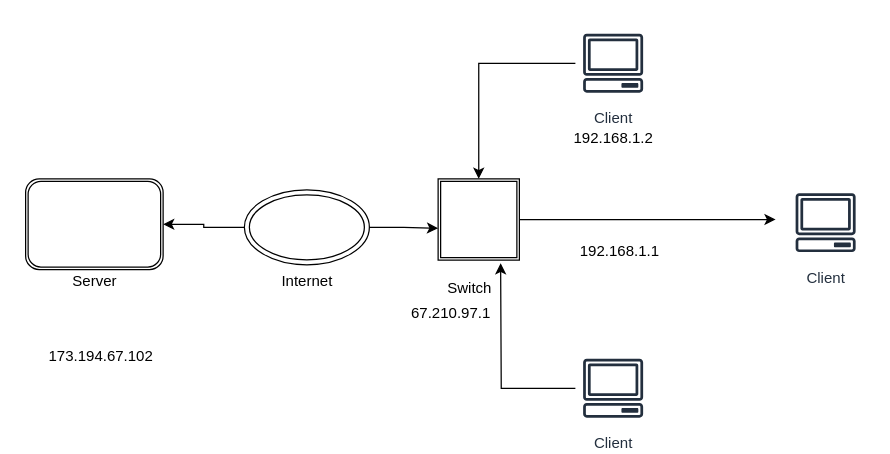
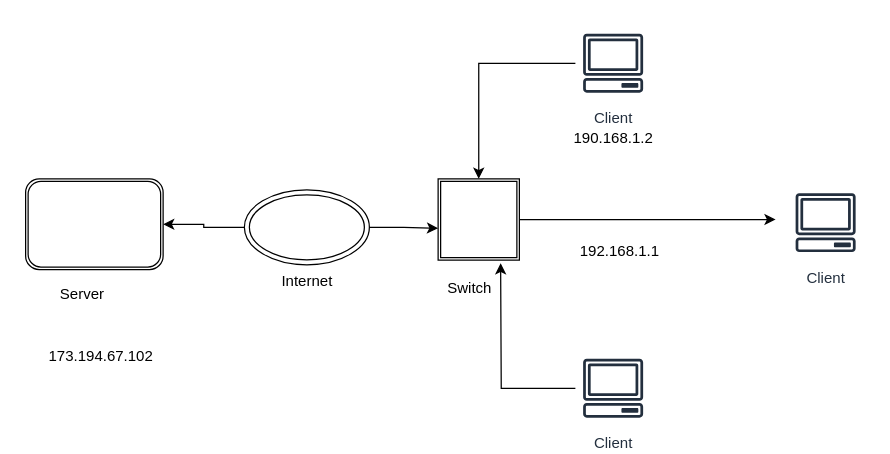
(614, 138) -> (614, 138)
(94, 282) -> (82, 294)
(451, 313) -> none
